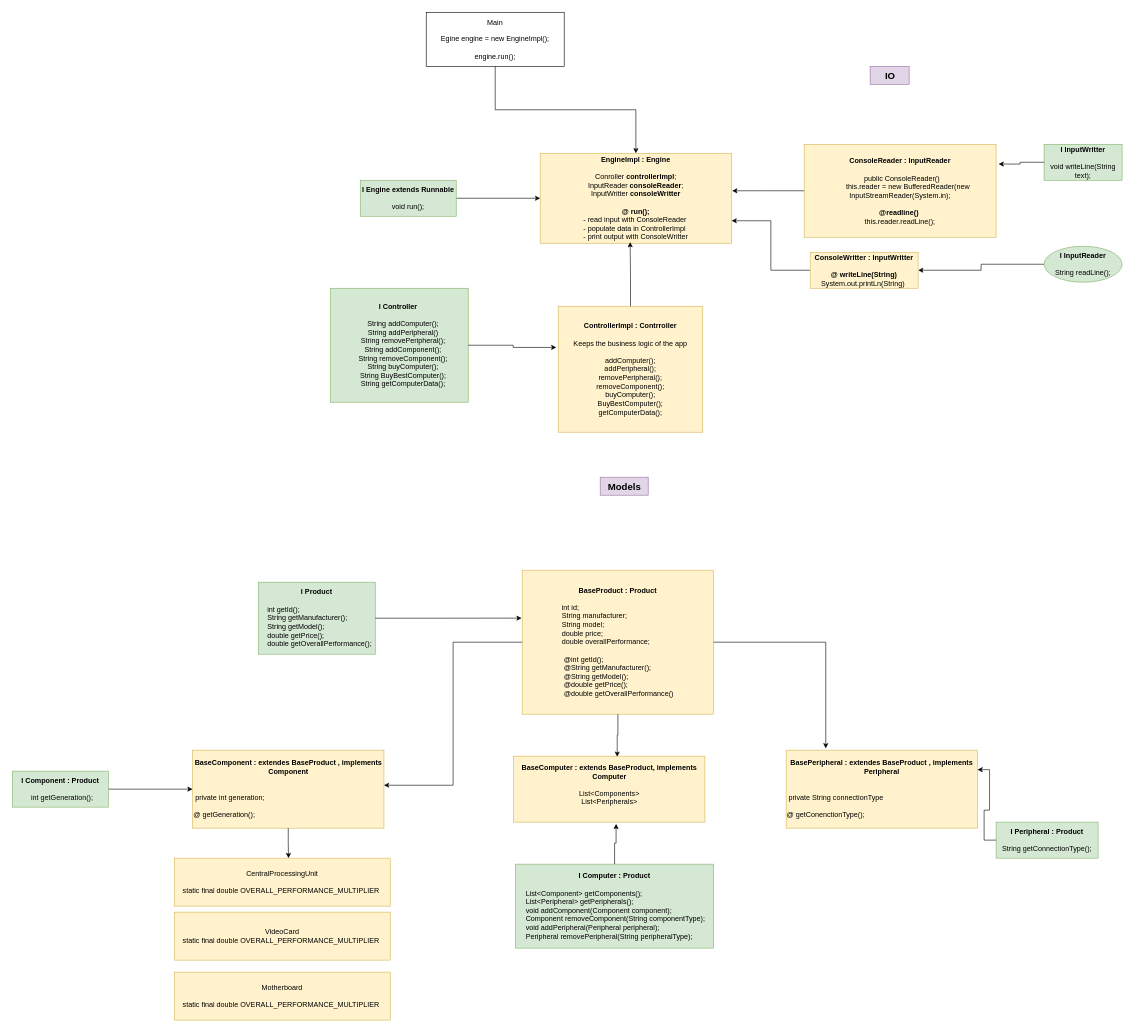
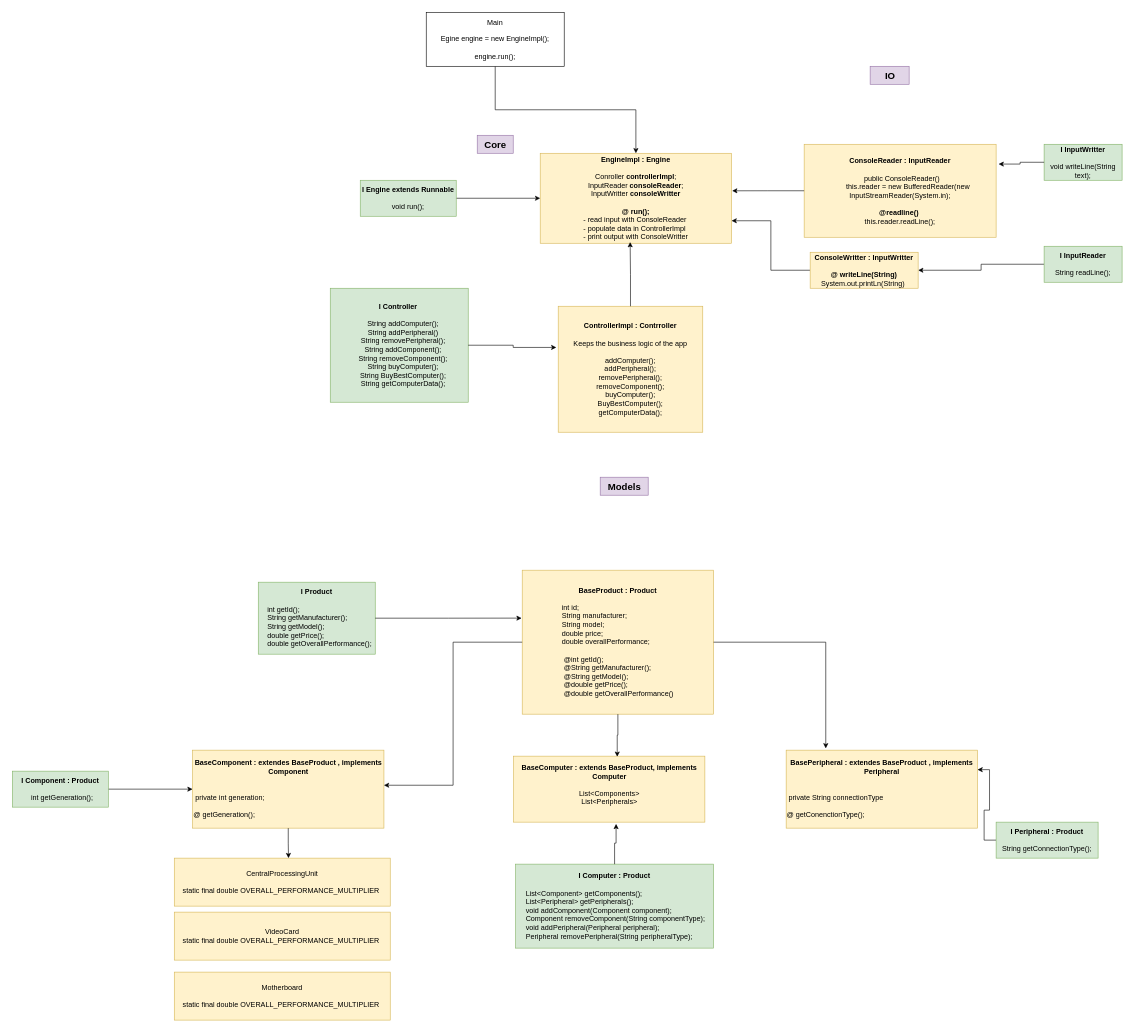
none -> (495, 144)
(1083, 264) -> (1083, 264)
